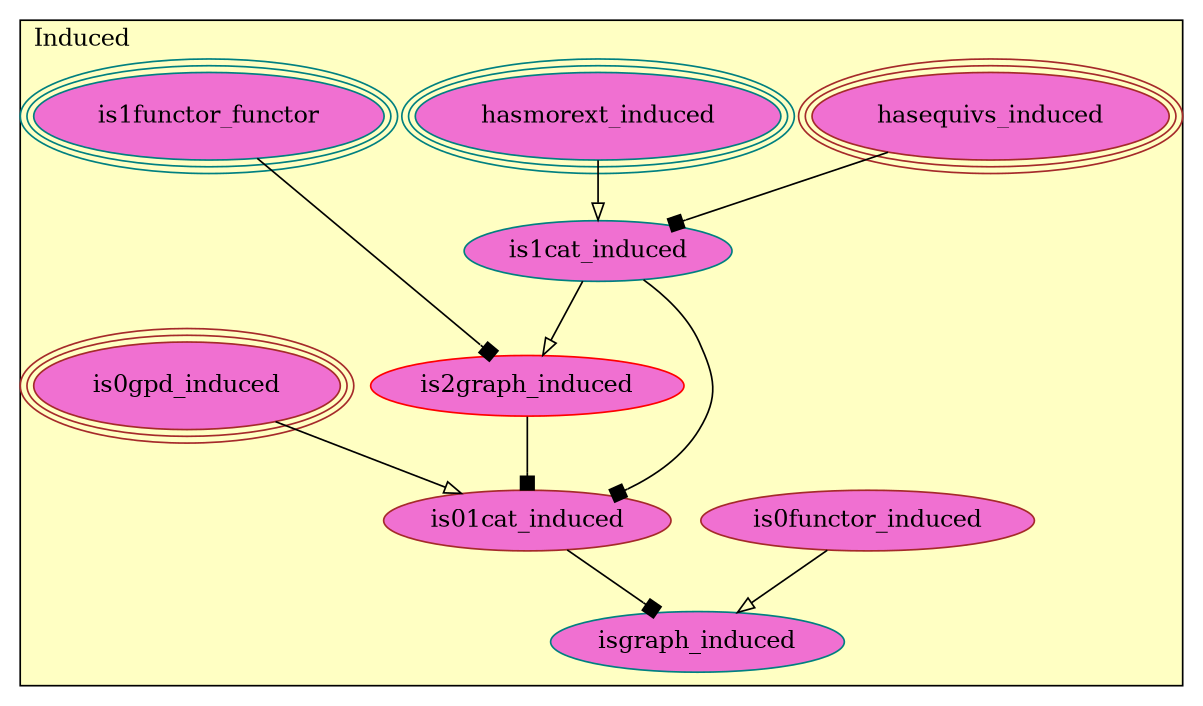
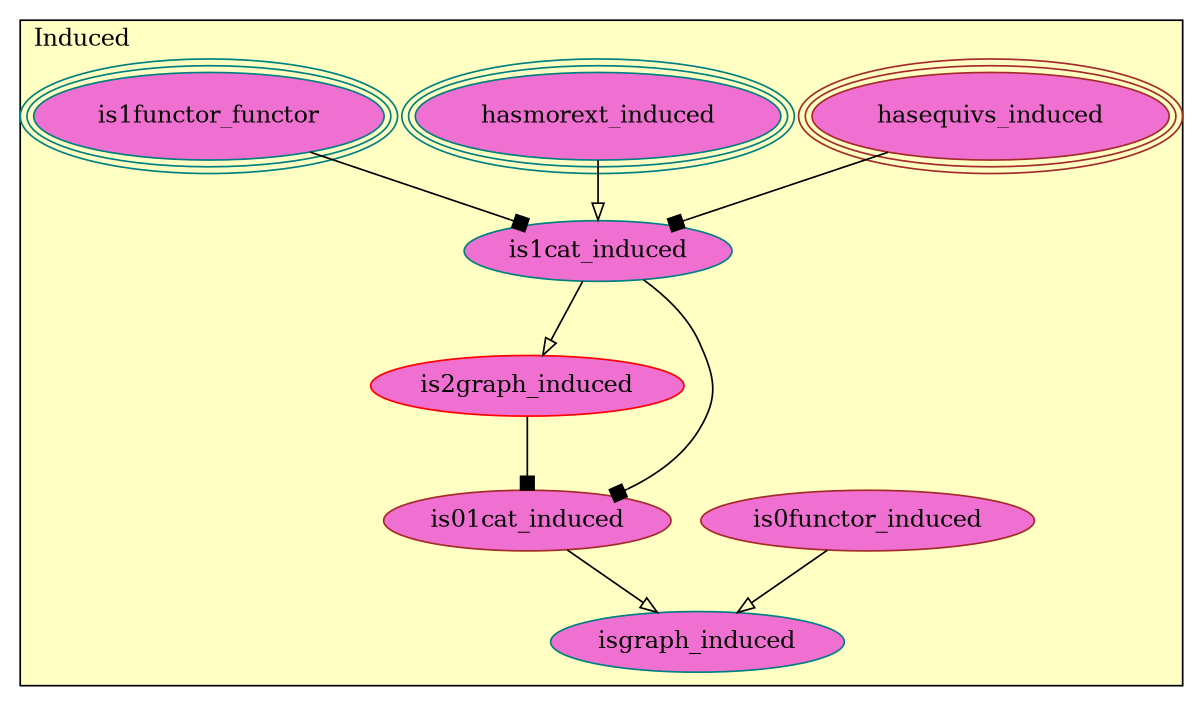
(369, 252) -> (410, 186)
(187, 386) -> none
(605, 576) -> (605, 576)
